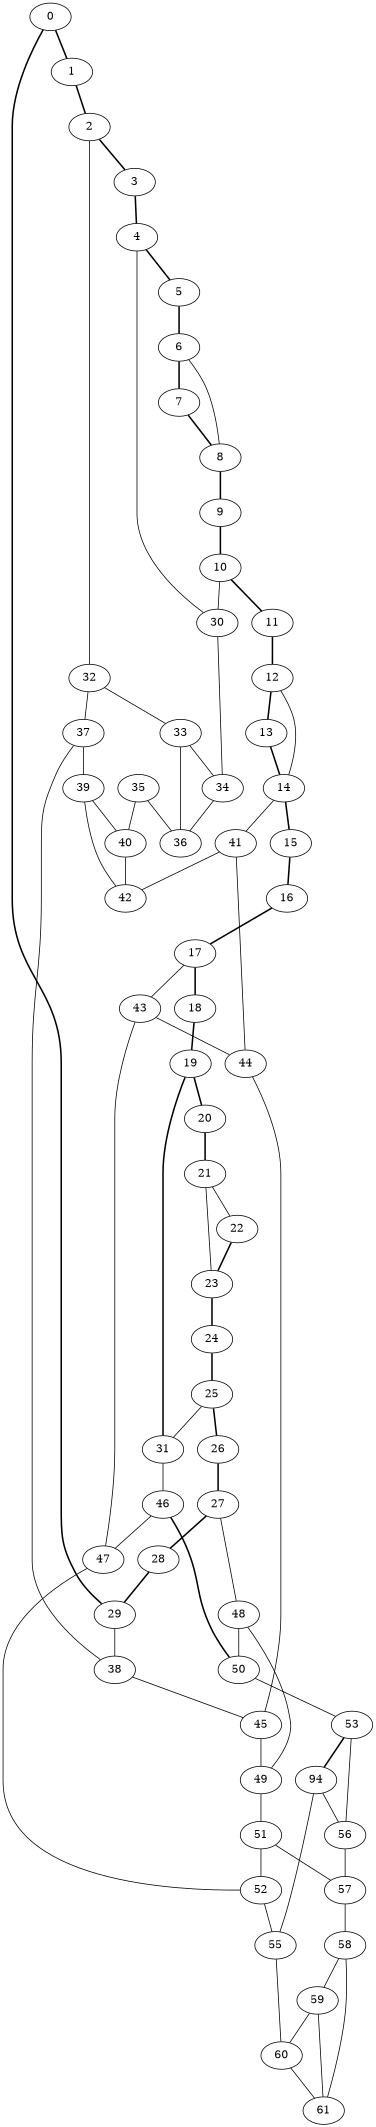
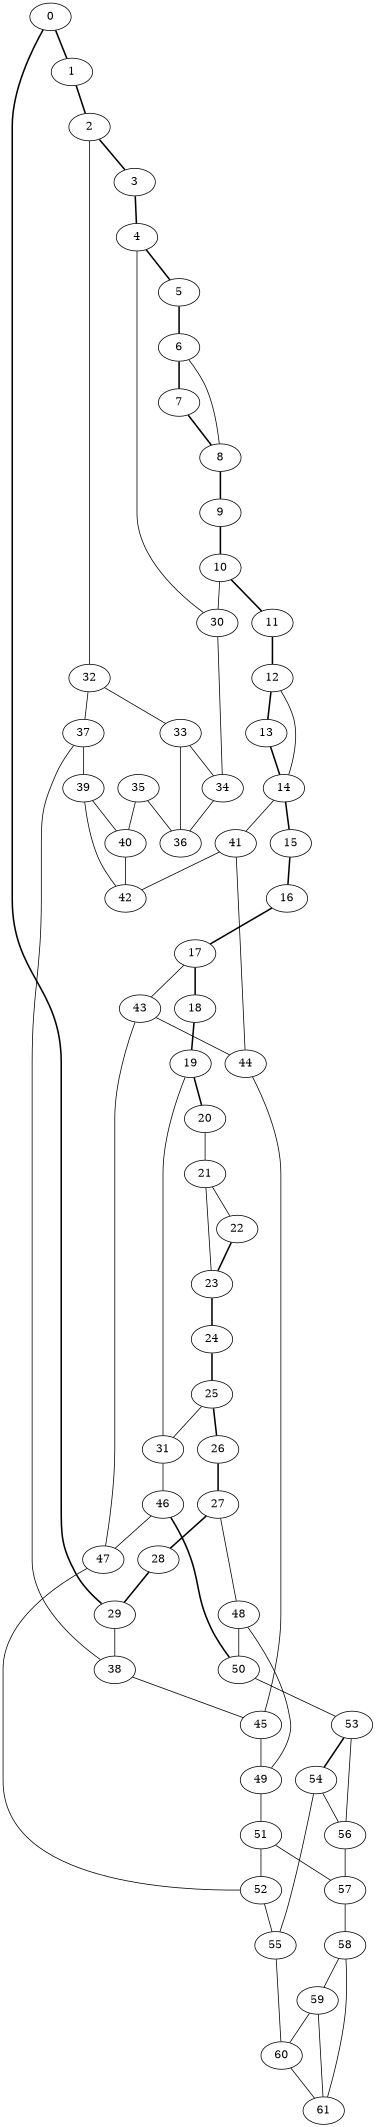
(205, 1146) -> (205, 1146)
(163, 1255) -> (163, 1255)
(316, 1780) -> (316, 1780)
